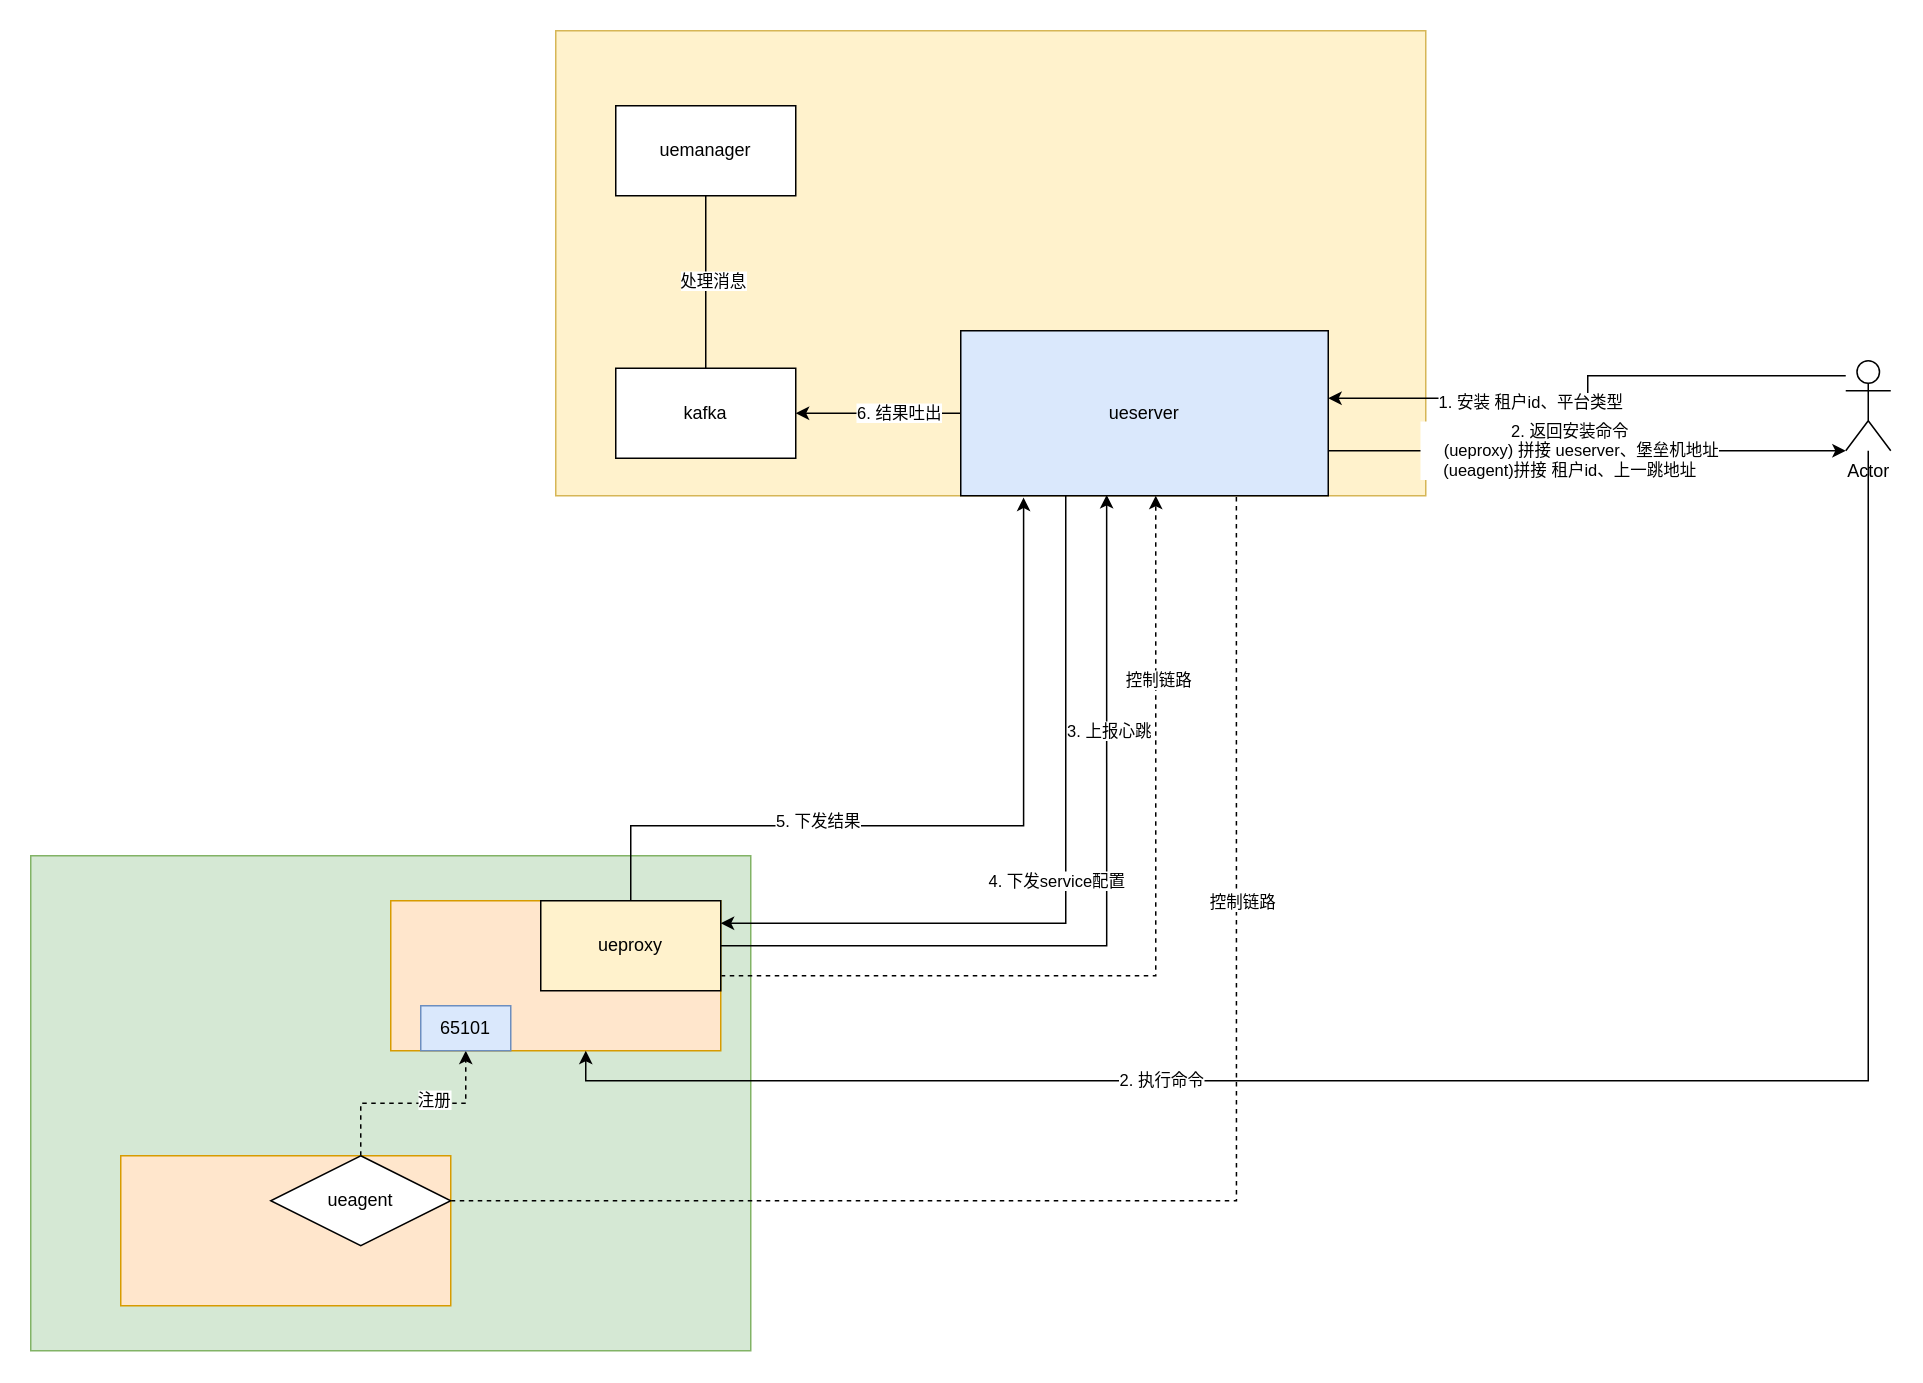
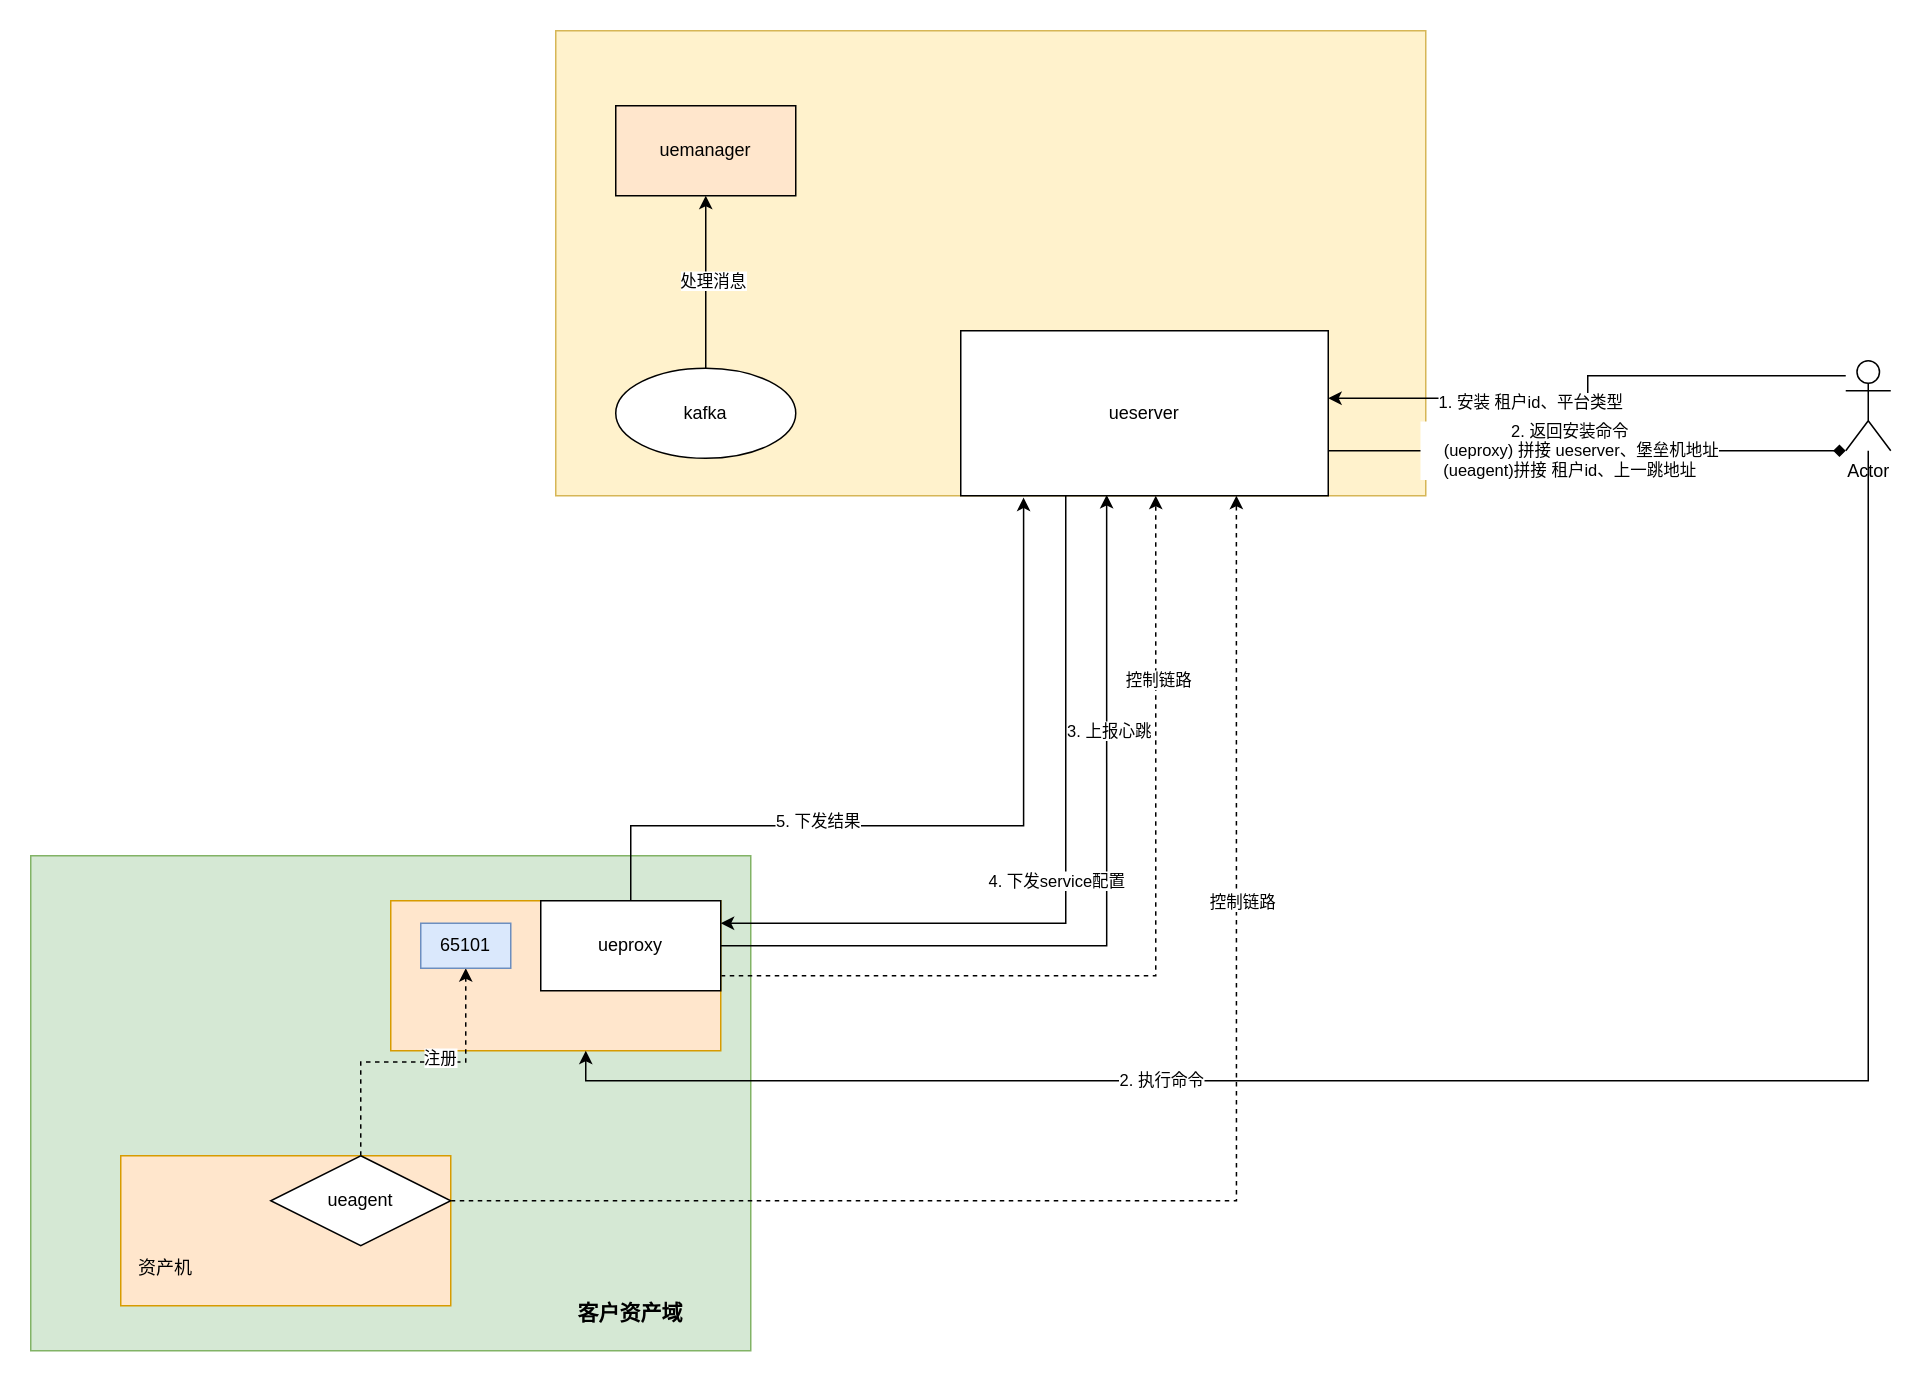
(706, 151) -> (706, 151)
(706, 202) -> (706, 207)
(706, 413) -> (706, 413)
(884, 413) -> none
(1145, 413) -> (1145, 413)
(1834, 451) -> (1833, 451)
(1236, 502) -> (1236, 507)
(631, 946) -> (631, 946)
(466, 1028) -> (466, 946)
none -> (166, 1268)
none -> (631, 1313)
